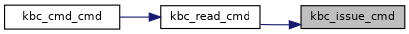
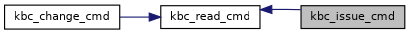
(62, 17) -> (62, 17)
(275, 25) -> (286, 9)
